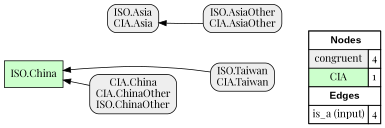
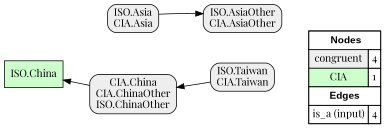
(185, 24) -> (177, 14)
(140, 67) -> (197, 84)
